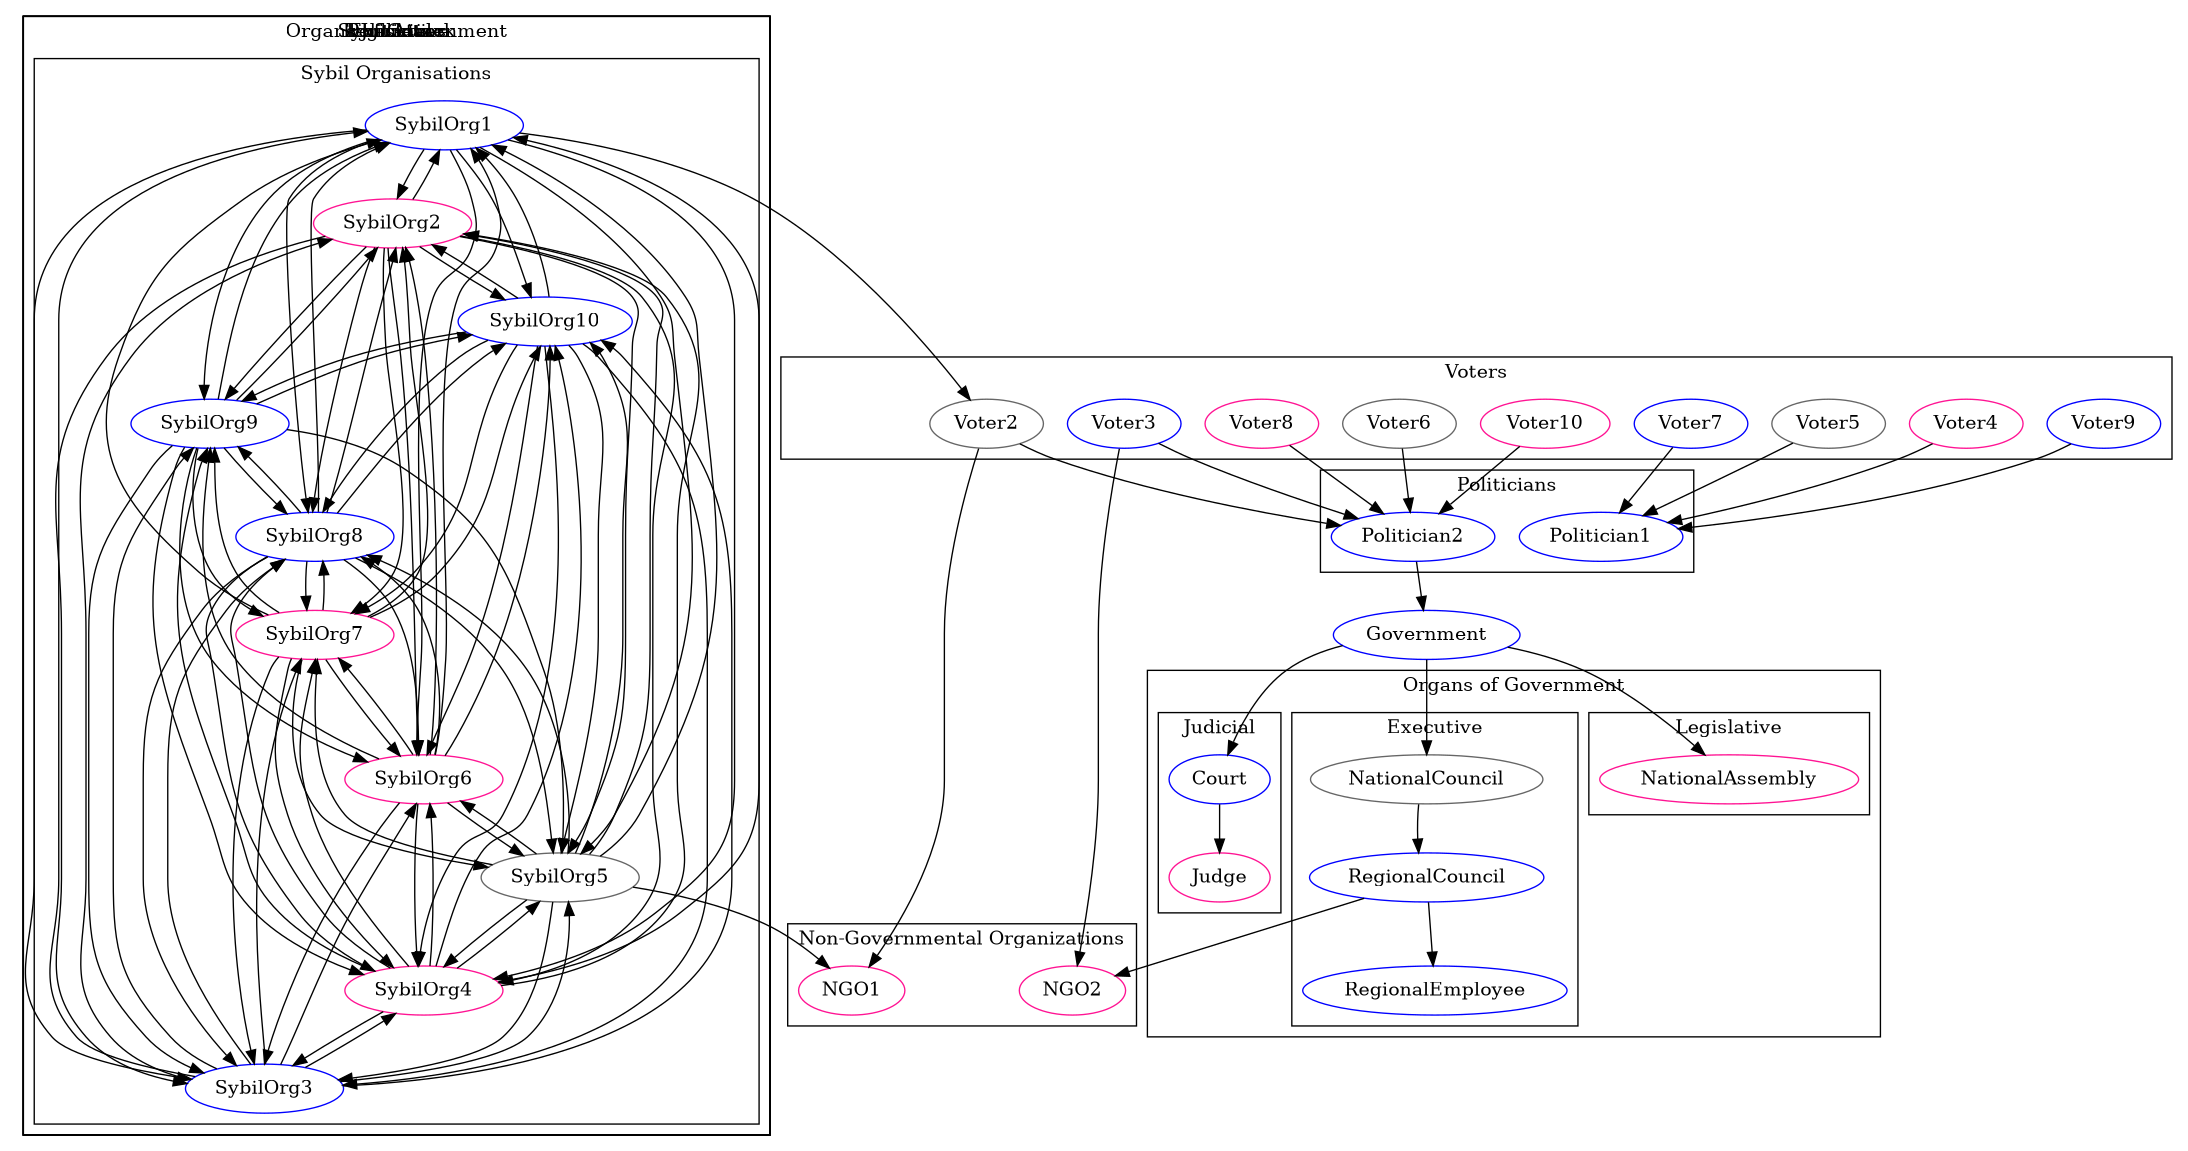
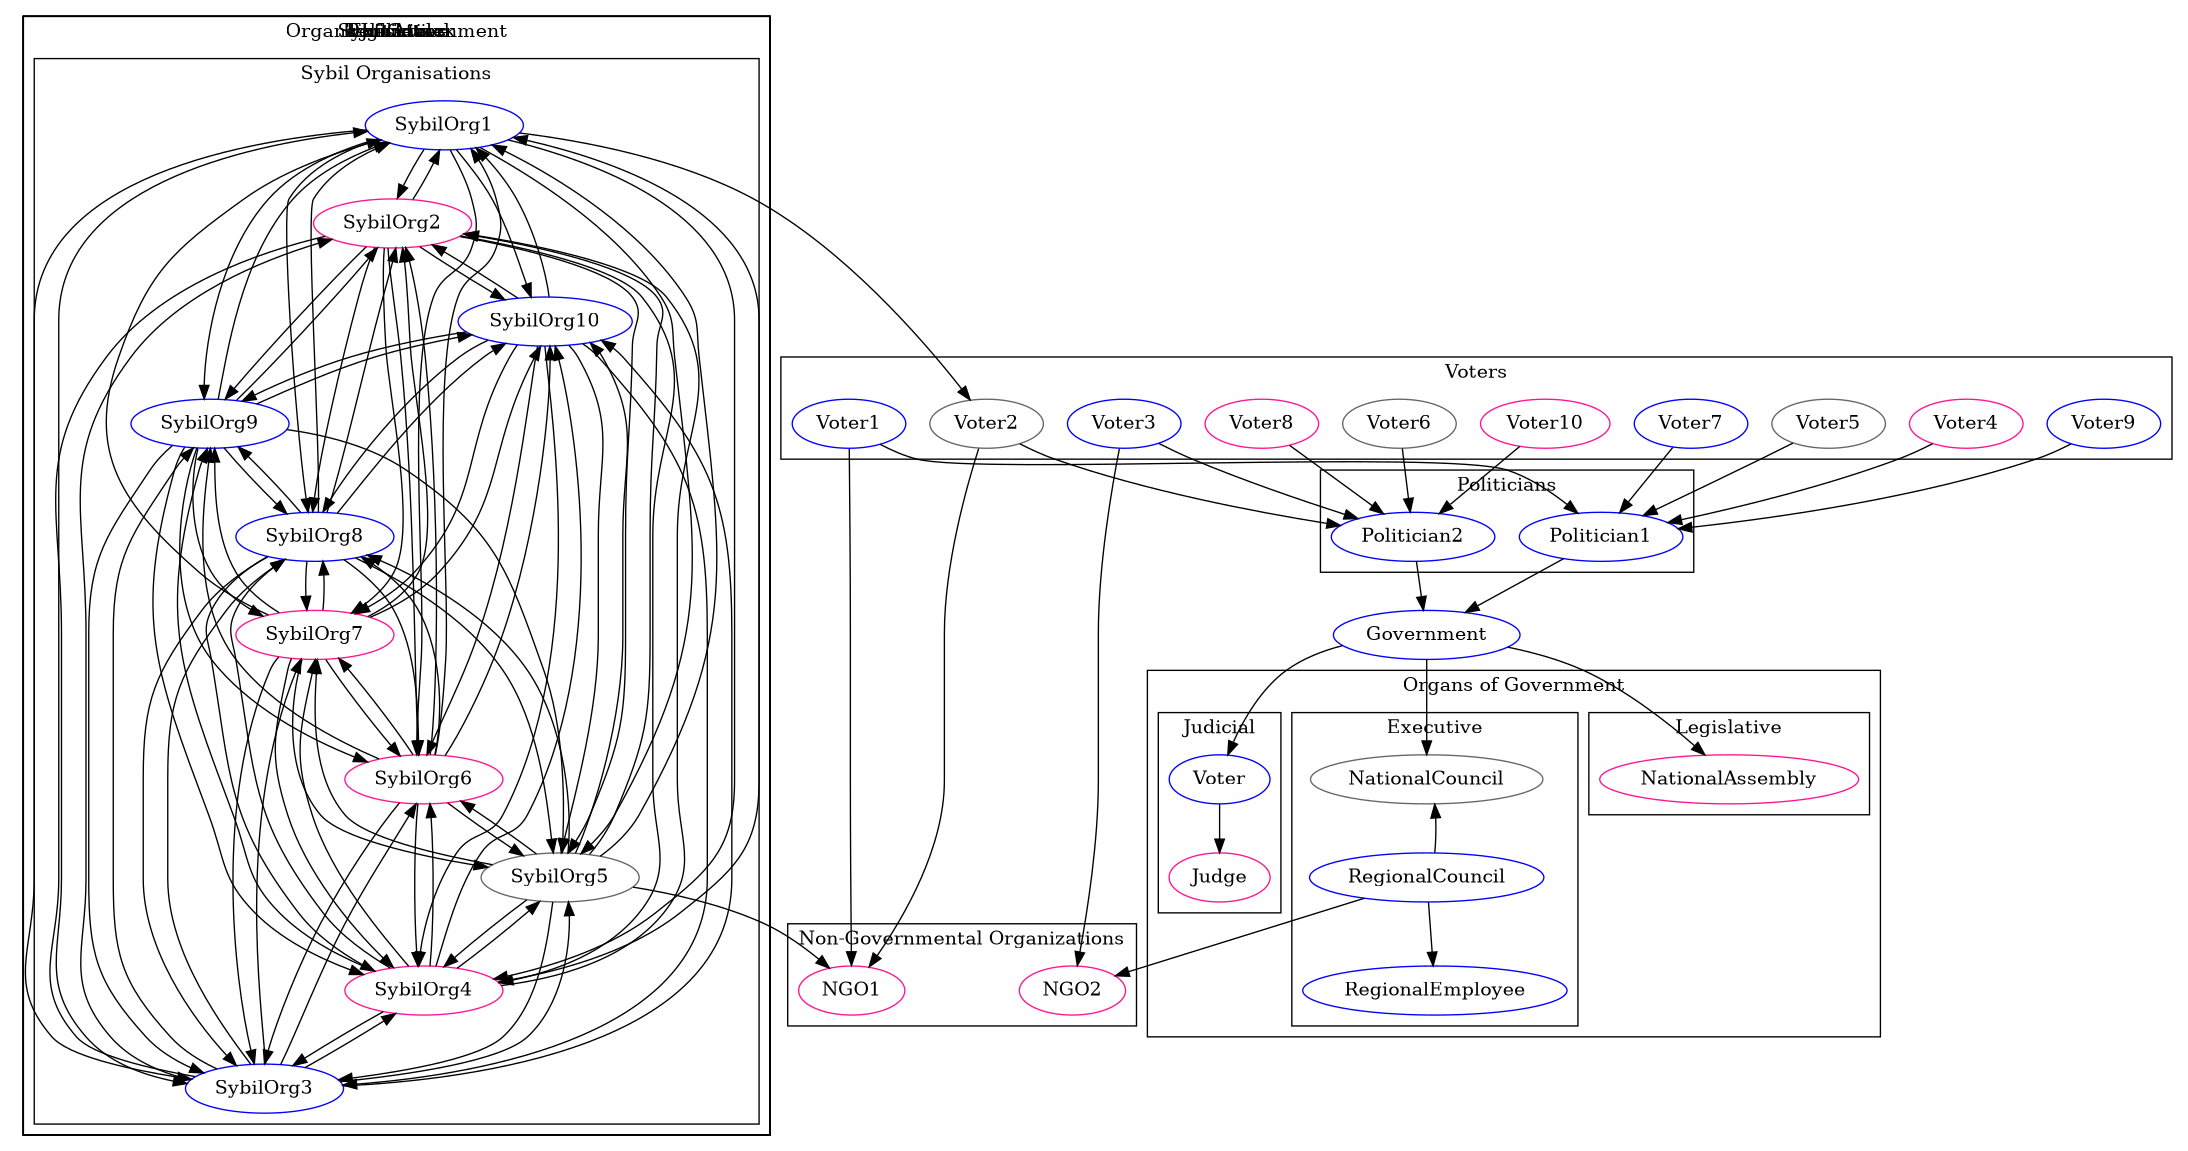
none -> (849, 424)
none -> (1521, 582)
(1220, 779) -> (1220, 779)
(1418, 822) -> (1436, 835)
